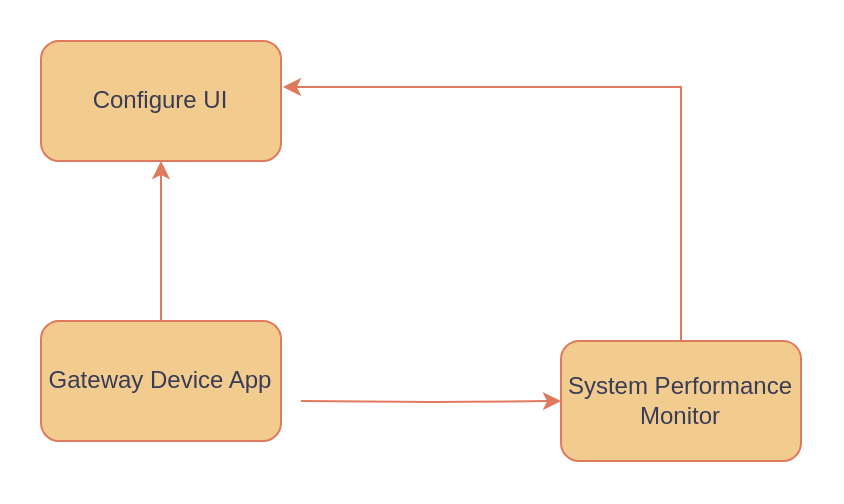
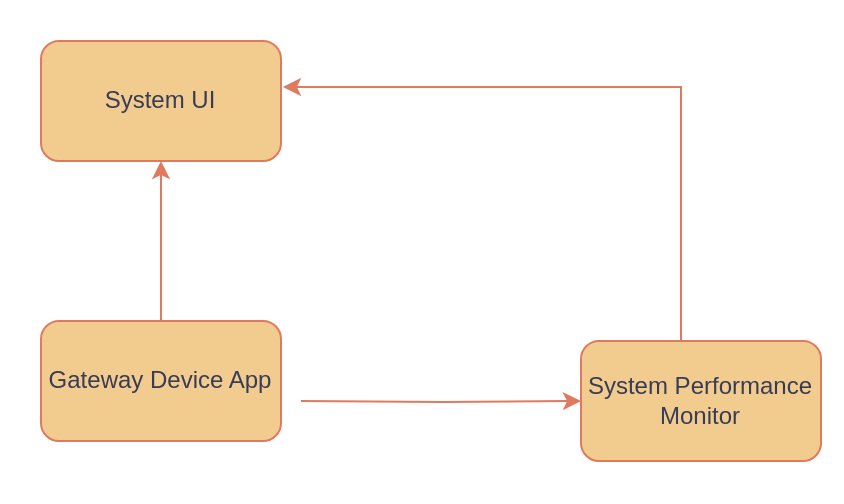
(161, 101) -> (161, 101)
(681, 401) -> (701, 401)
